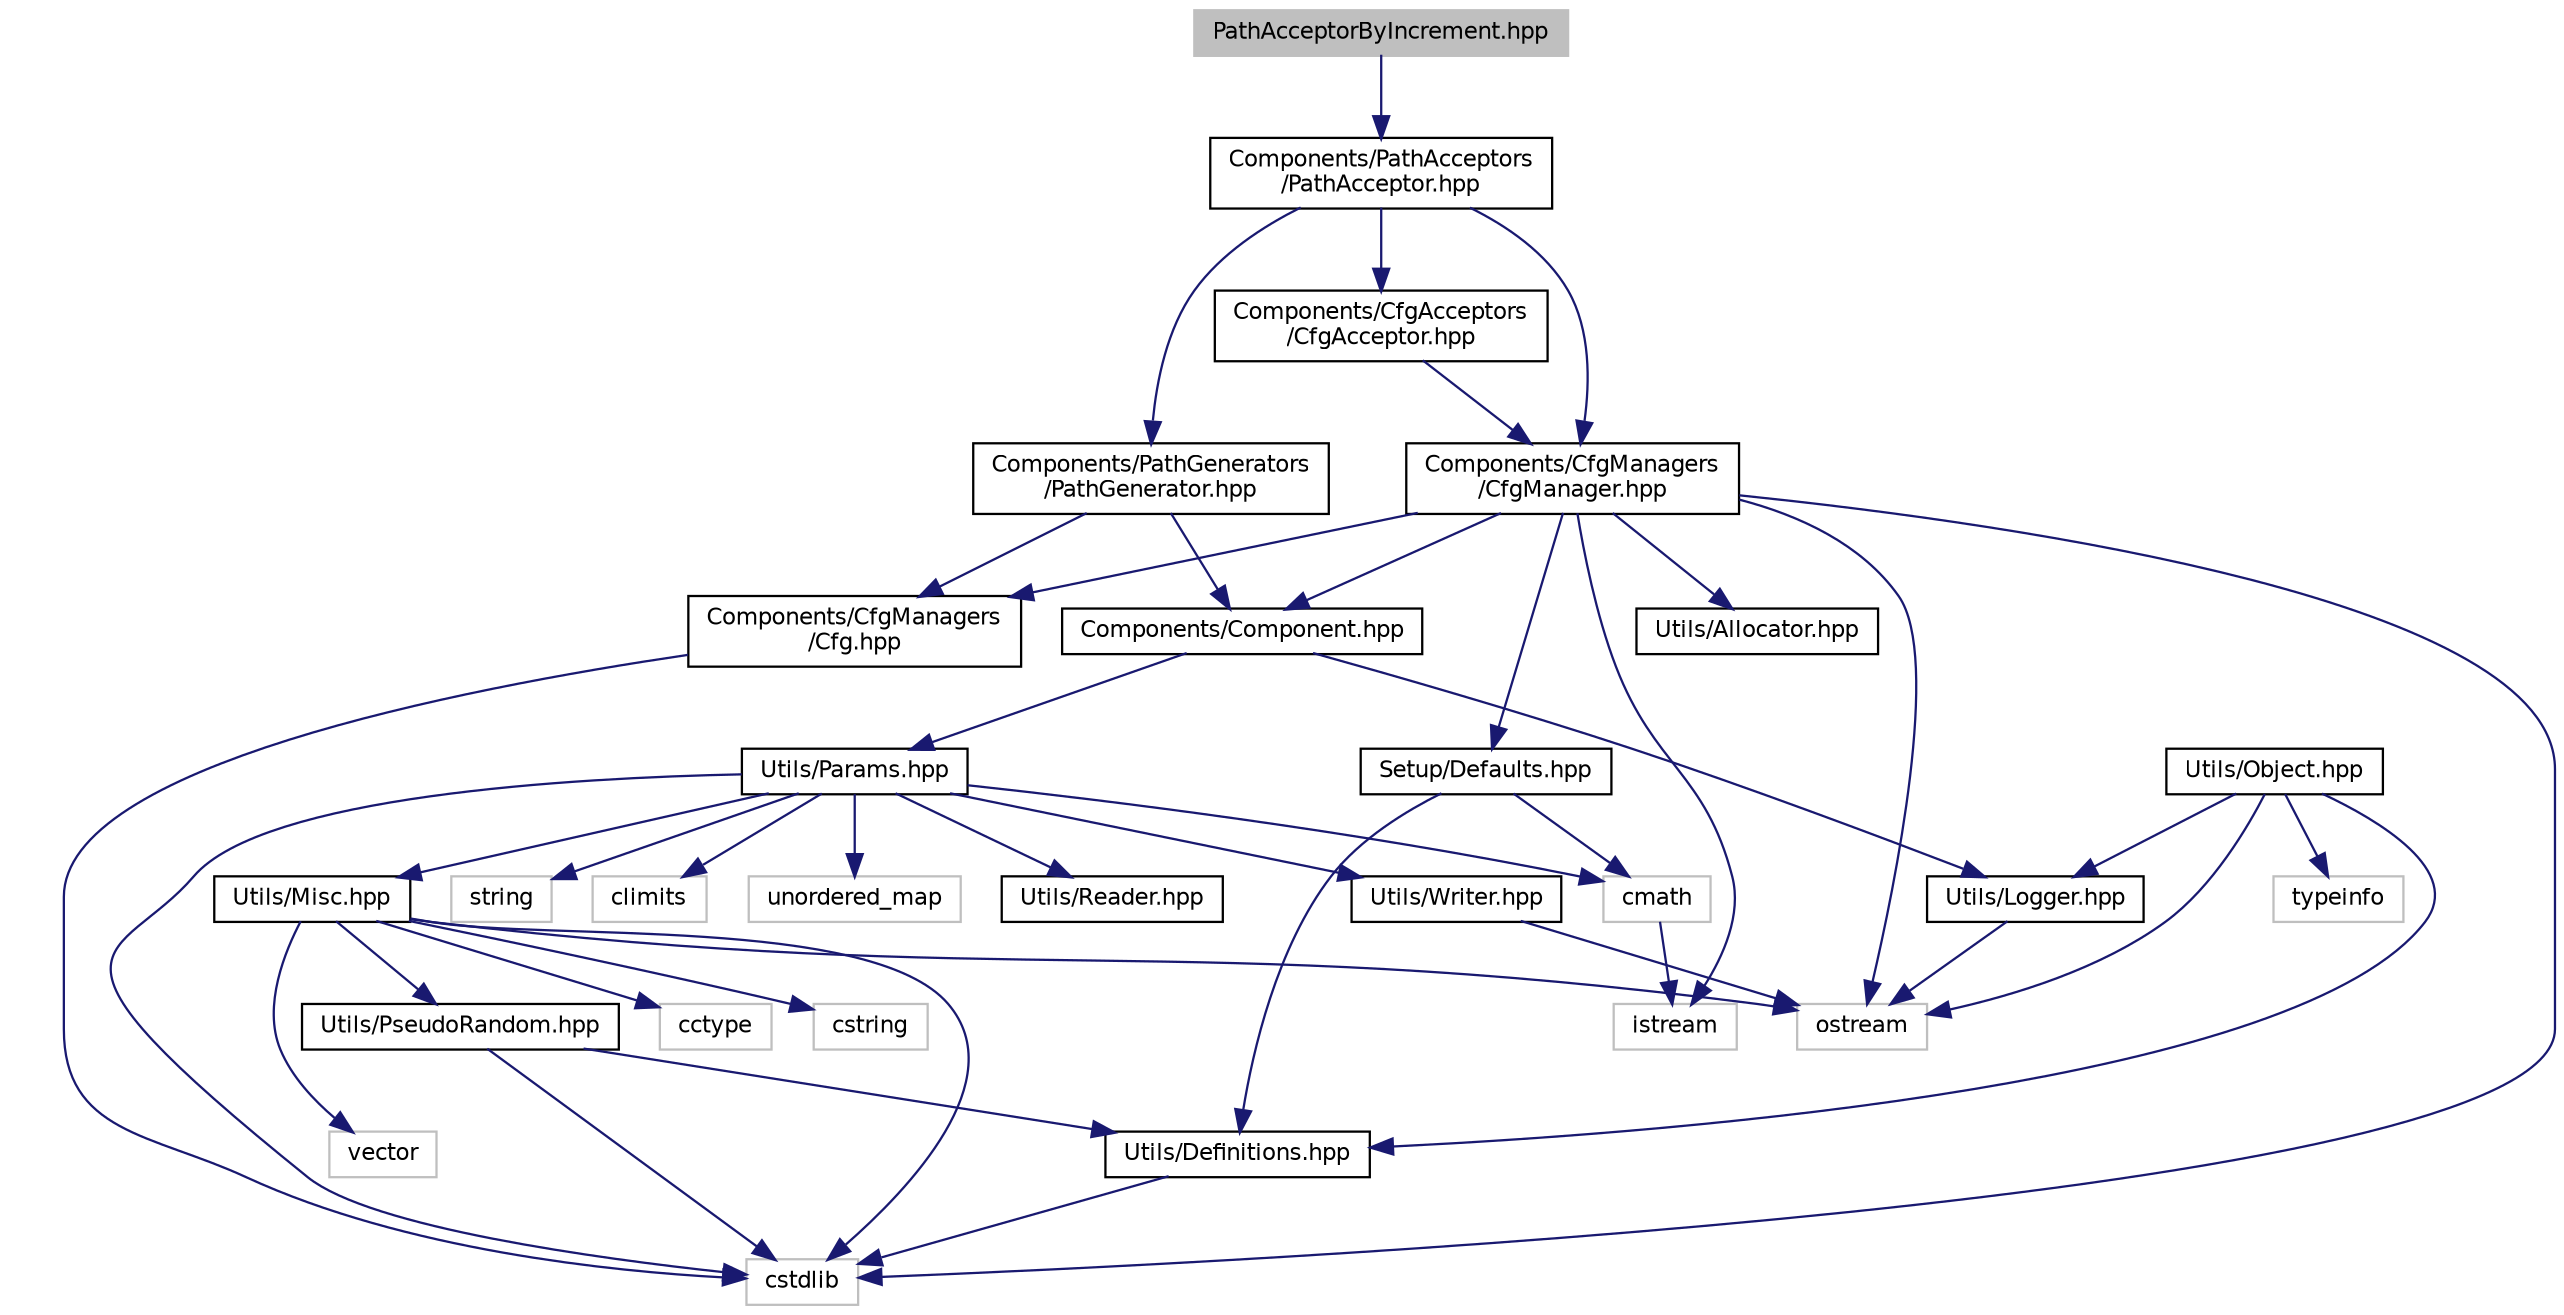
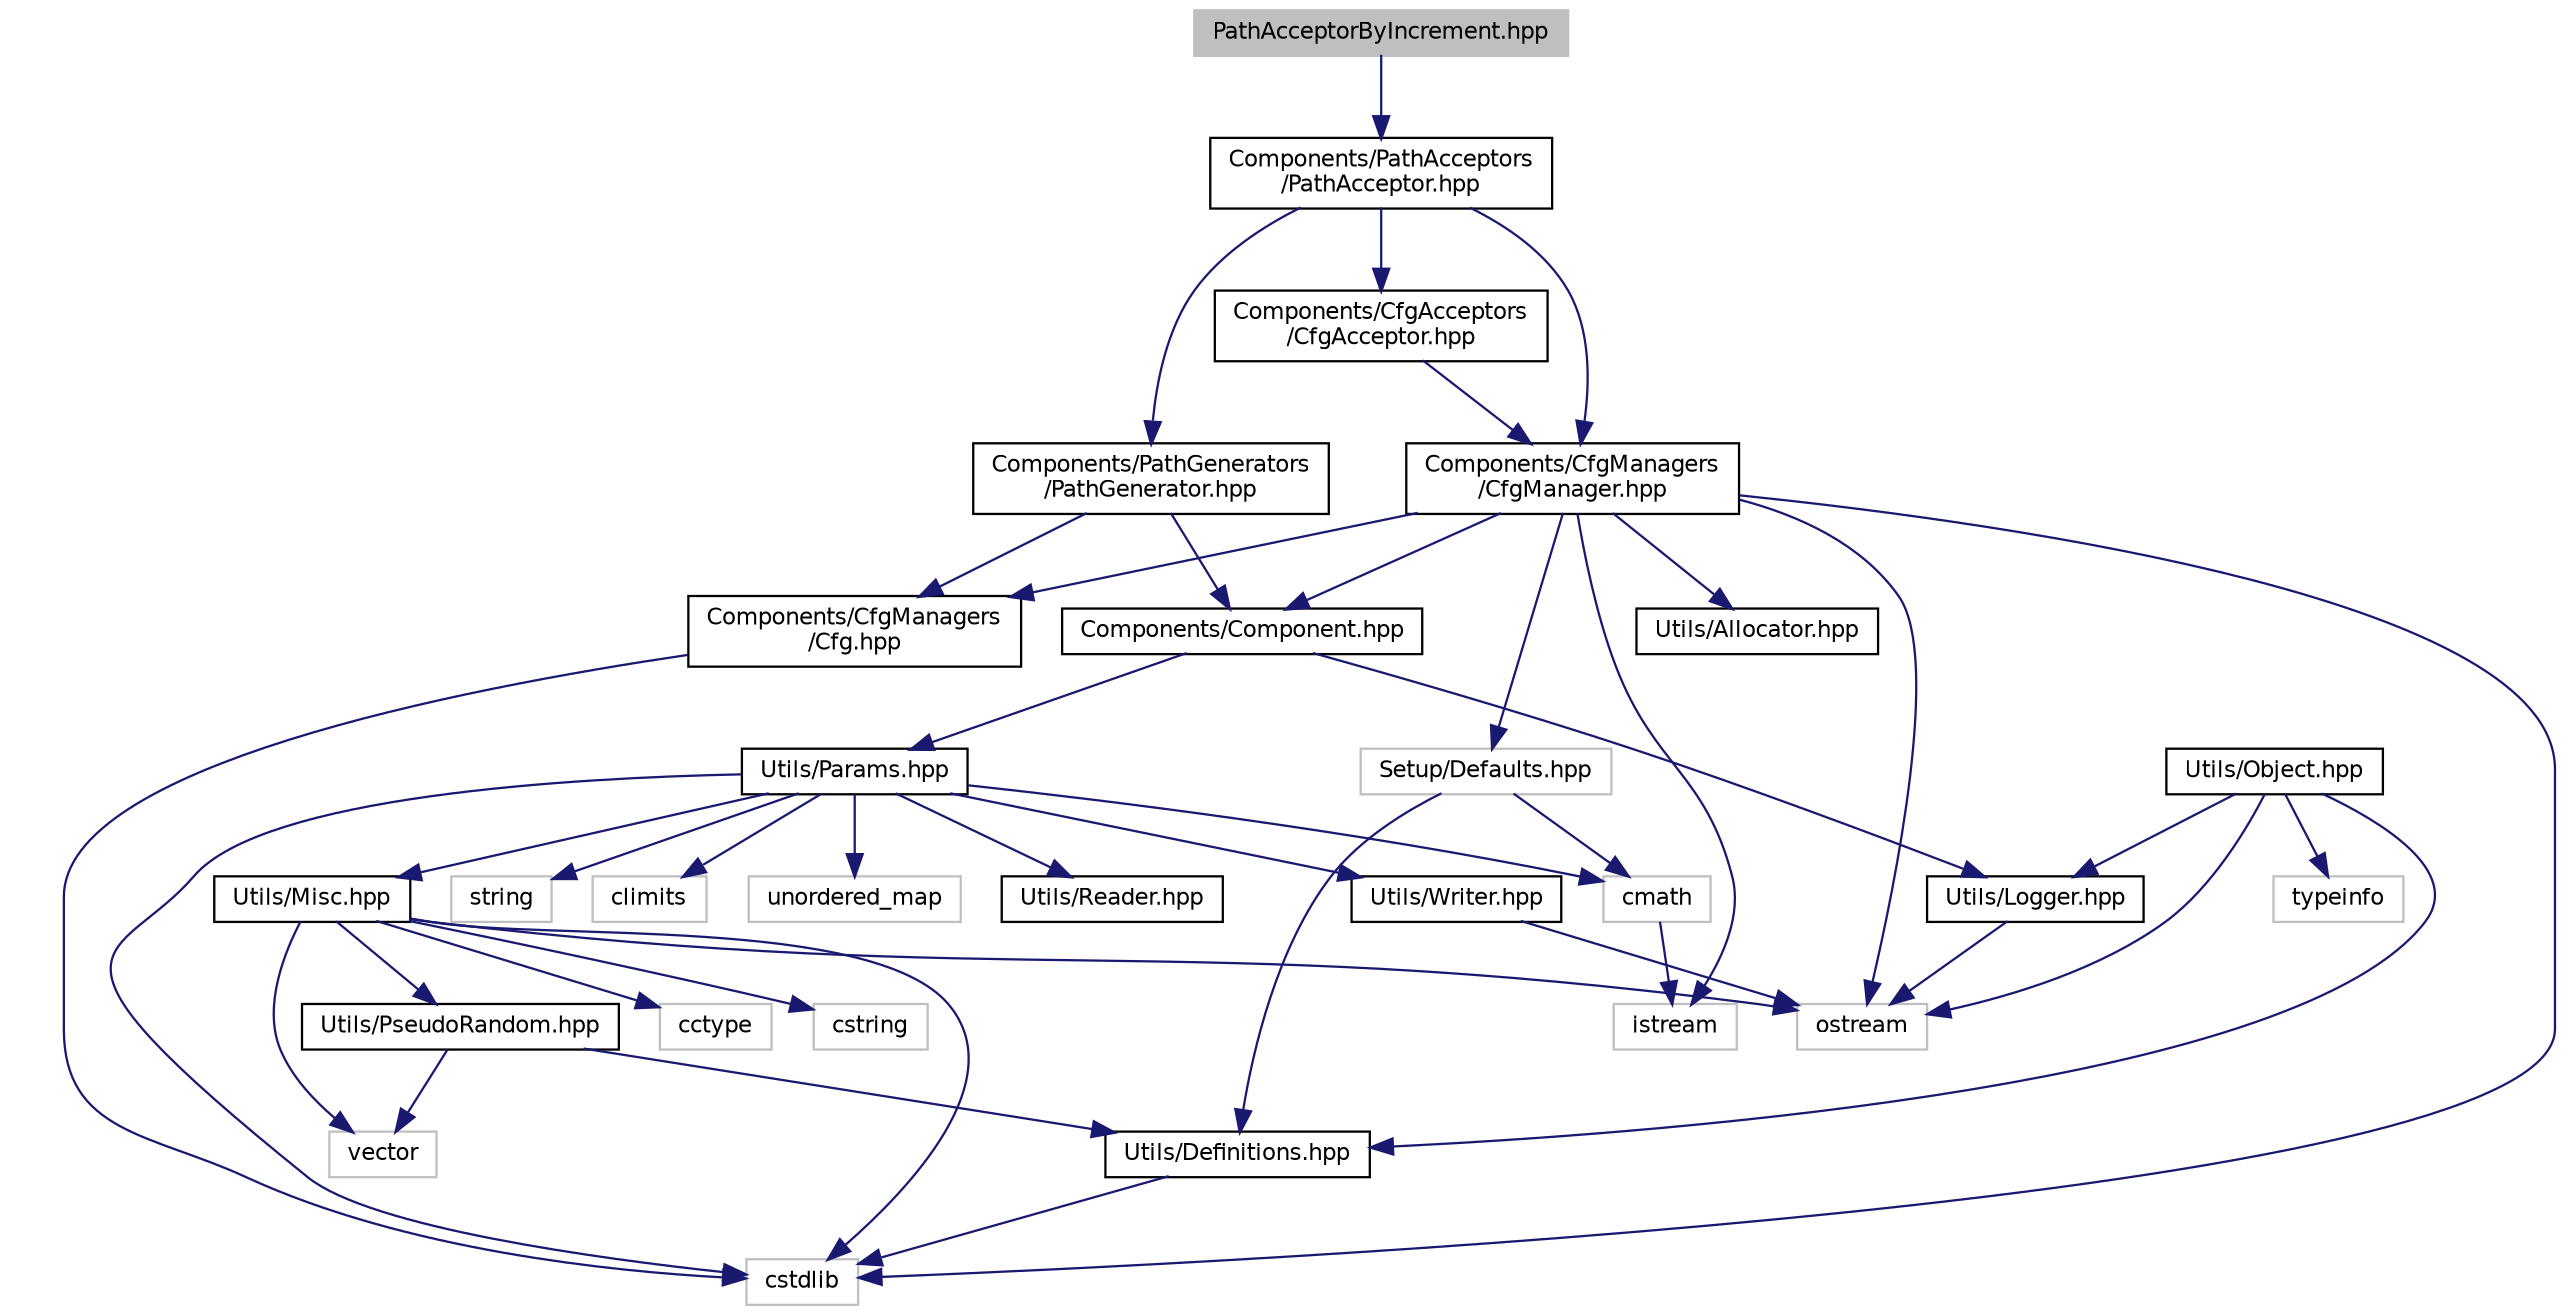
(1486, 771) -> (1486, 771)
(622, 1148) -> (428, 1081)
